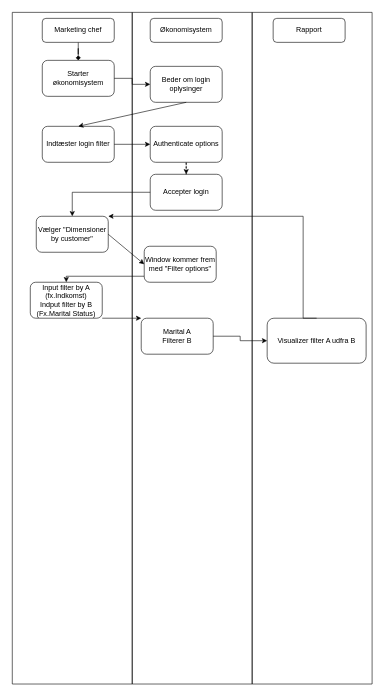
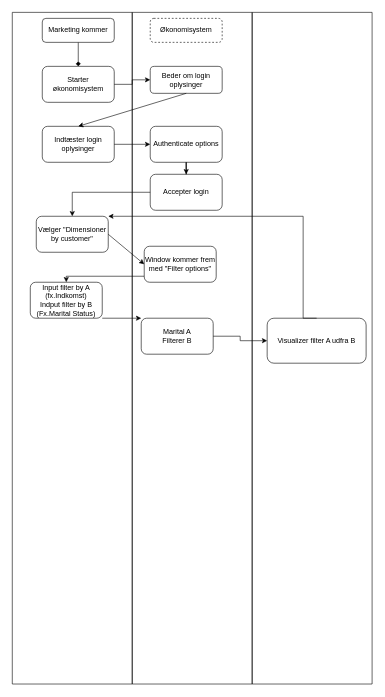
(78, 30) -> (78, 30)
(186, 30) -> (186, 30)
(309, 30) -> none
(78, 78) -> (78, 84)
(186, 84) -> (186, 80)
(78, 144) -> (78, 144)
(186, 170) -> (186, 170)
